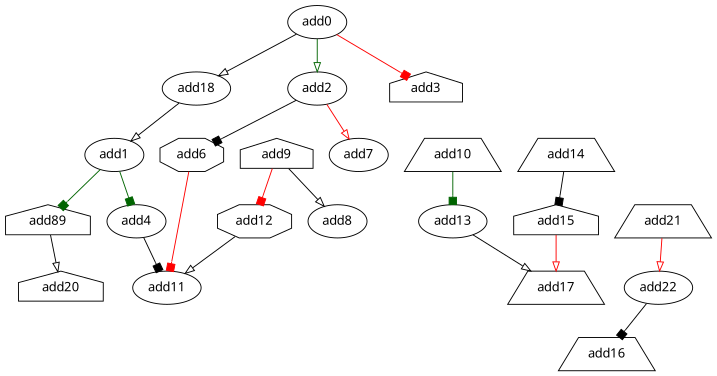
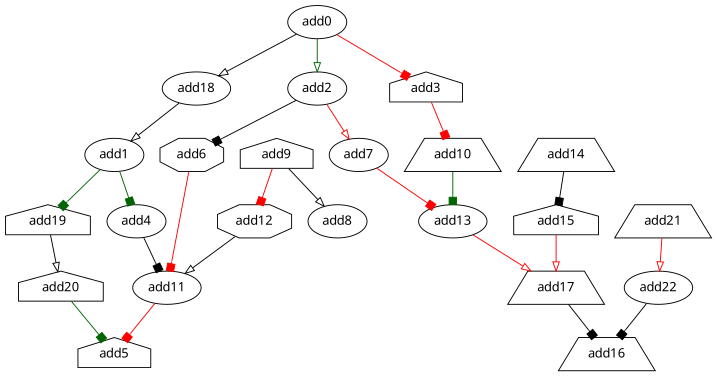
none -> (437, 116)
none -> (401, 185)
(48, 221) -> (48, 221)
(498, 250) -> (498, 250)
none -> (579, 317)
none -> (114, 354)
